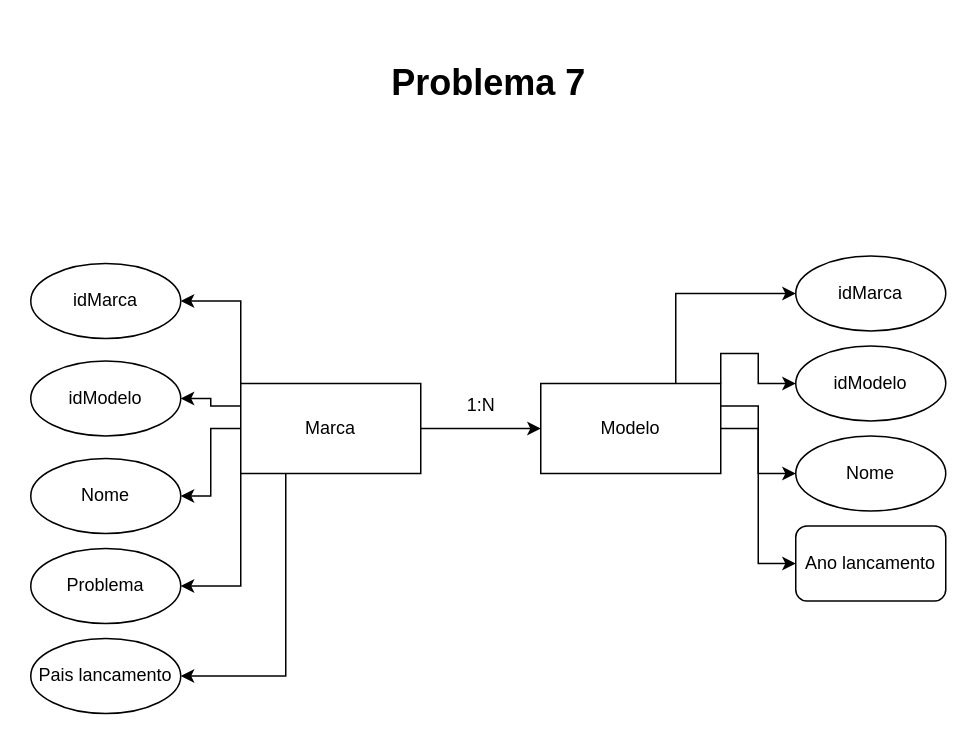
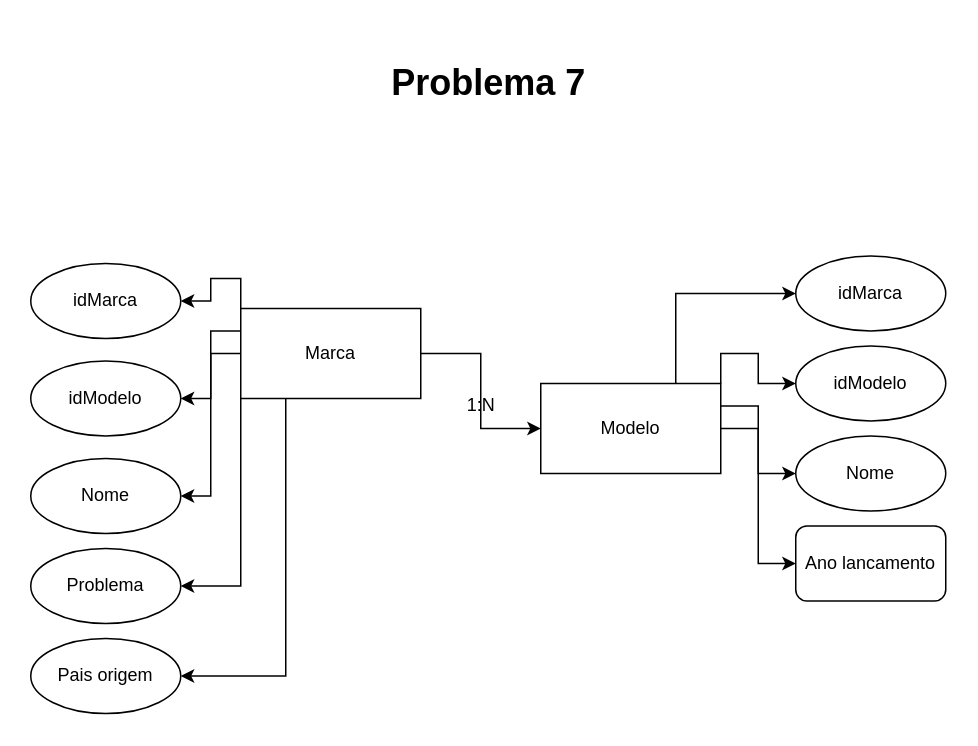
(331, 428) -> (331, 353)
(106, 676) -> (106, 676)
